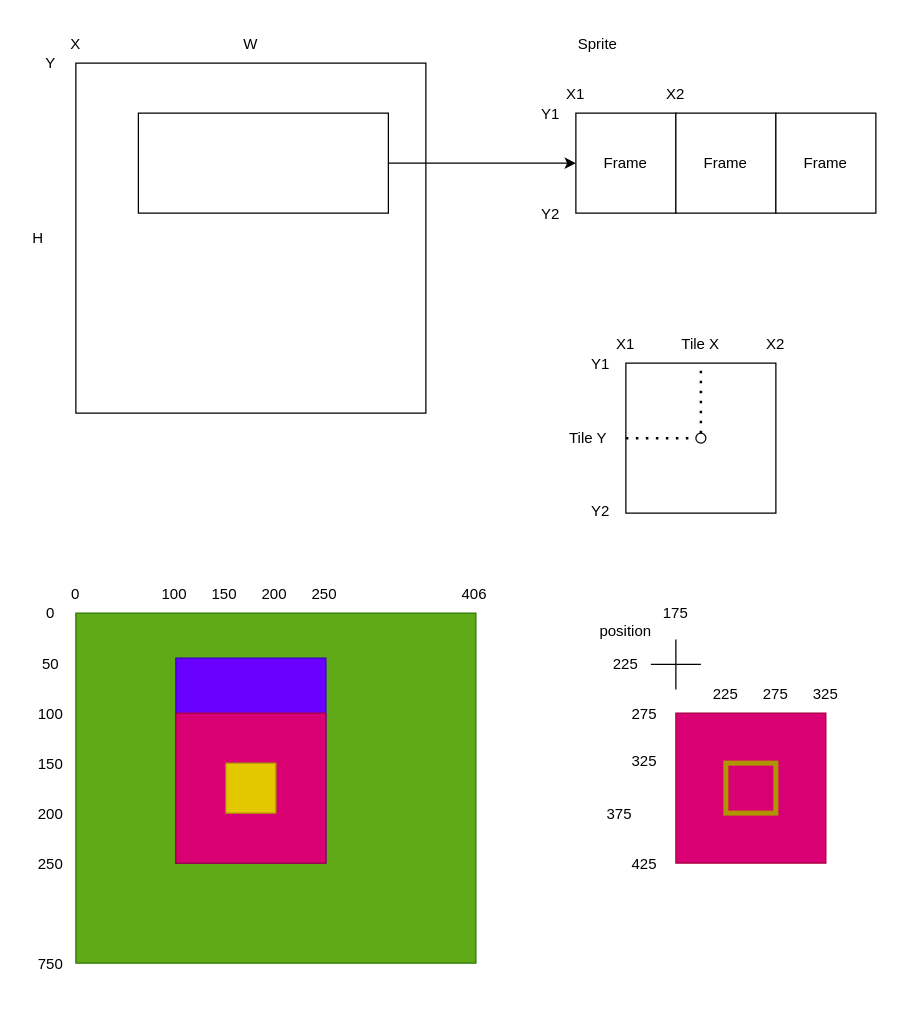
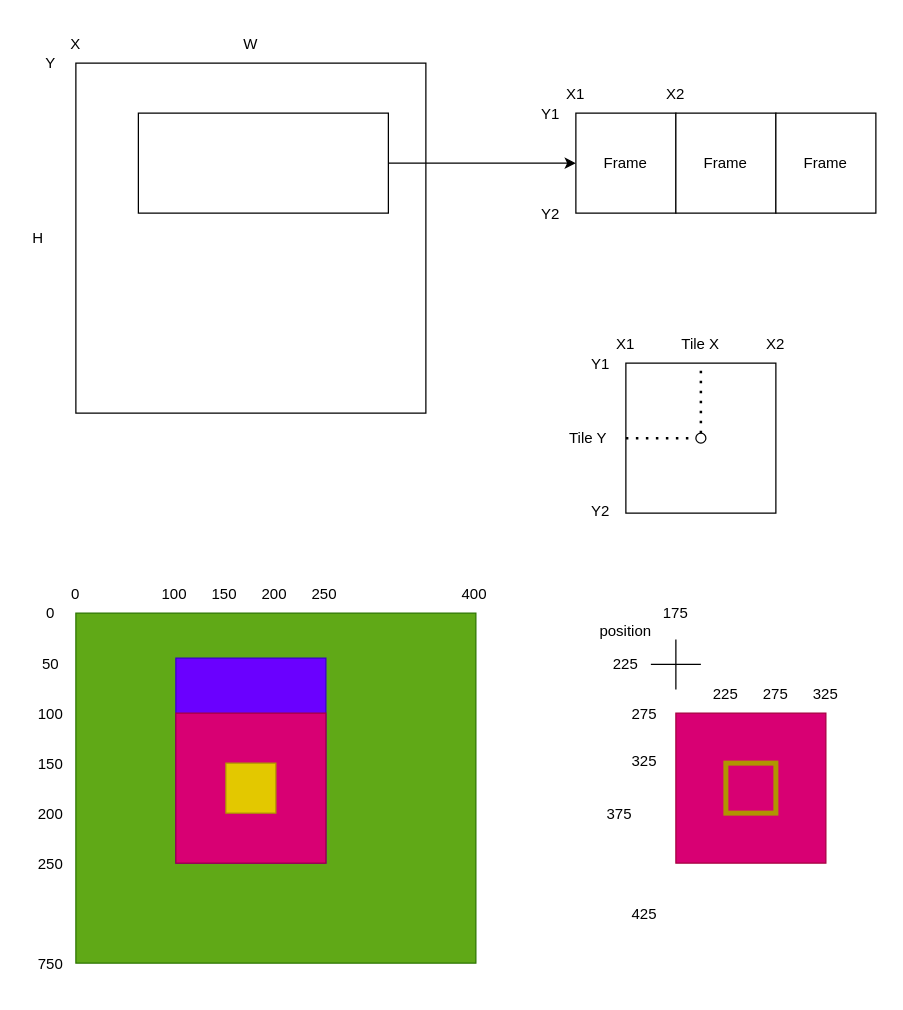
(613, 44) -> none
(474, 594) -> (474, 594)
(644, 864) -> (644, 914)
